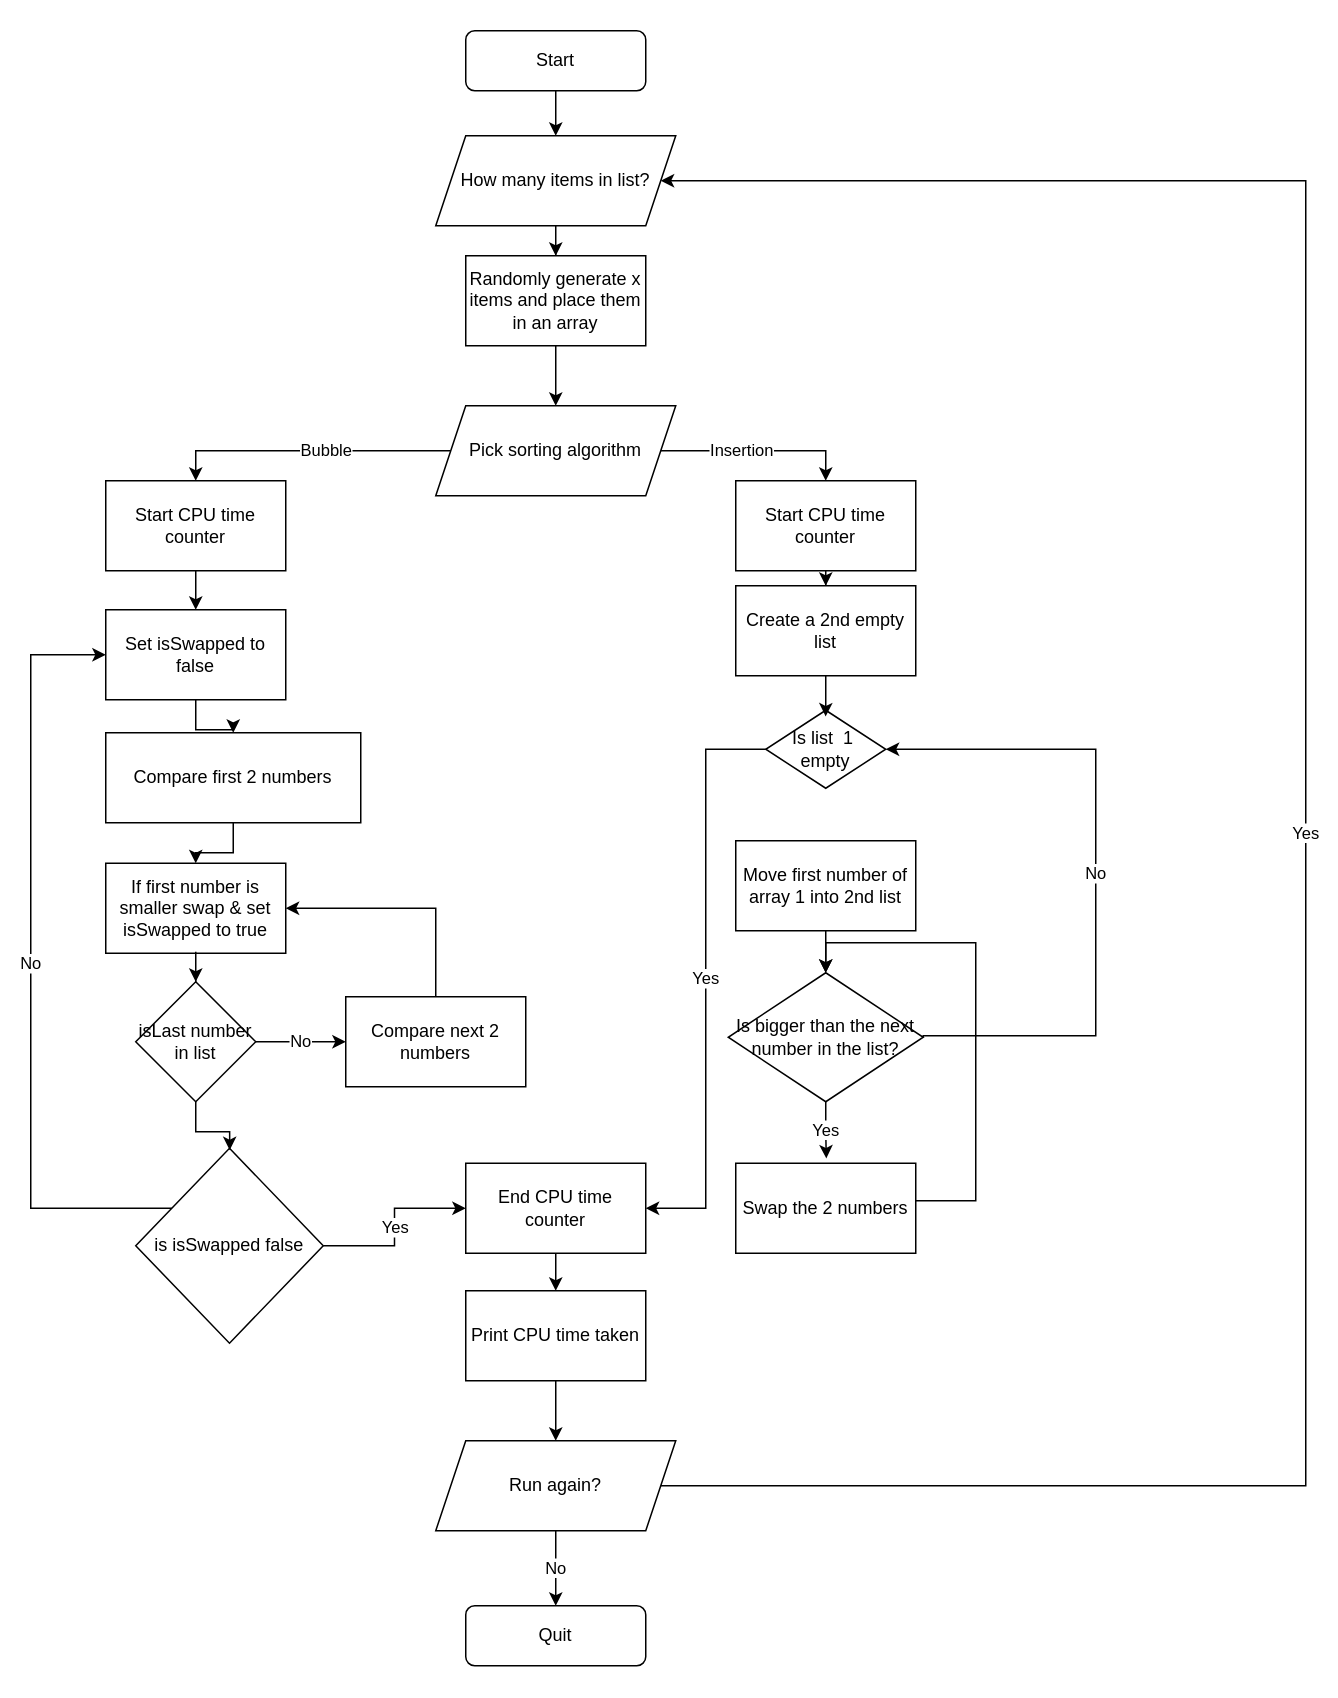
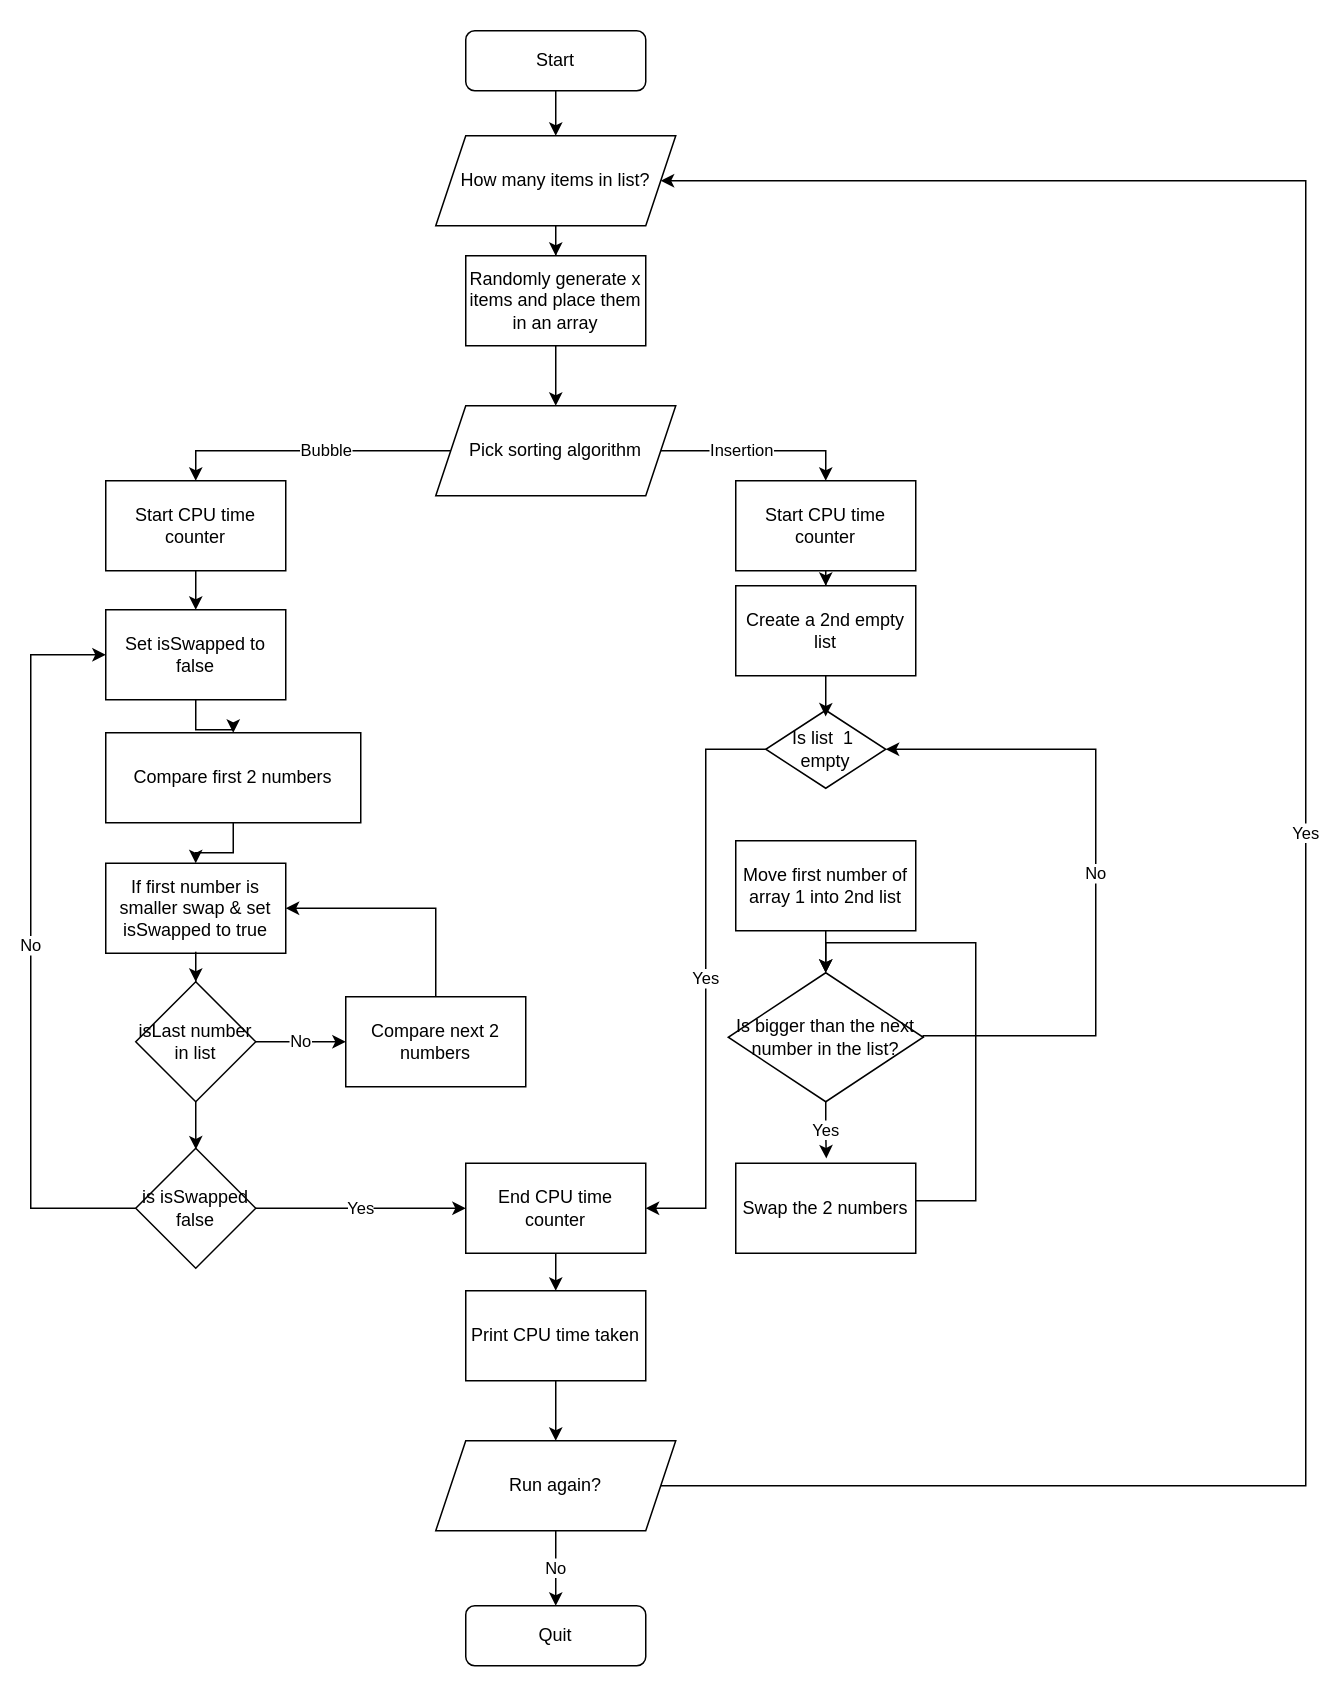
(230, 1246) -> (196, 1208)
